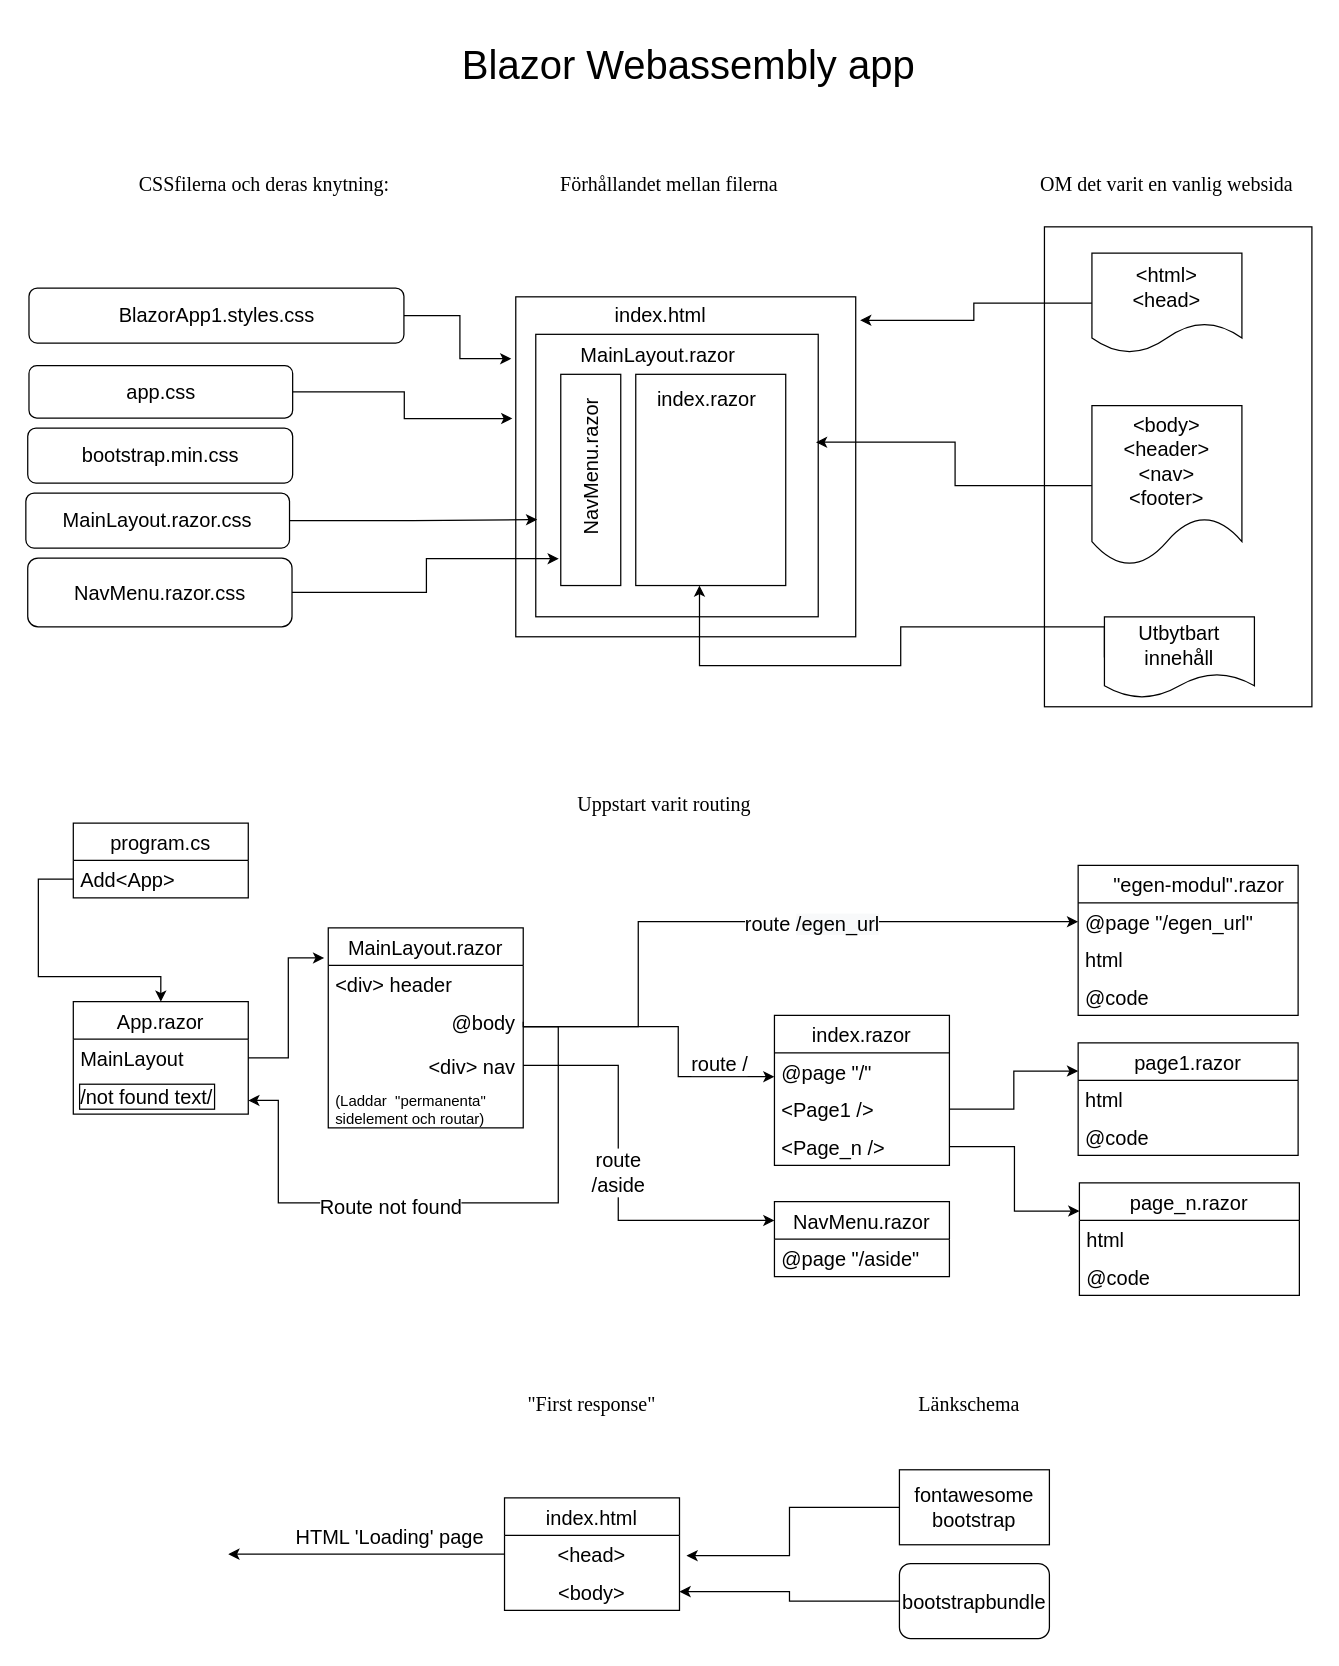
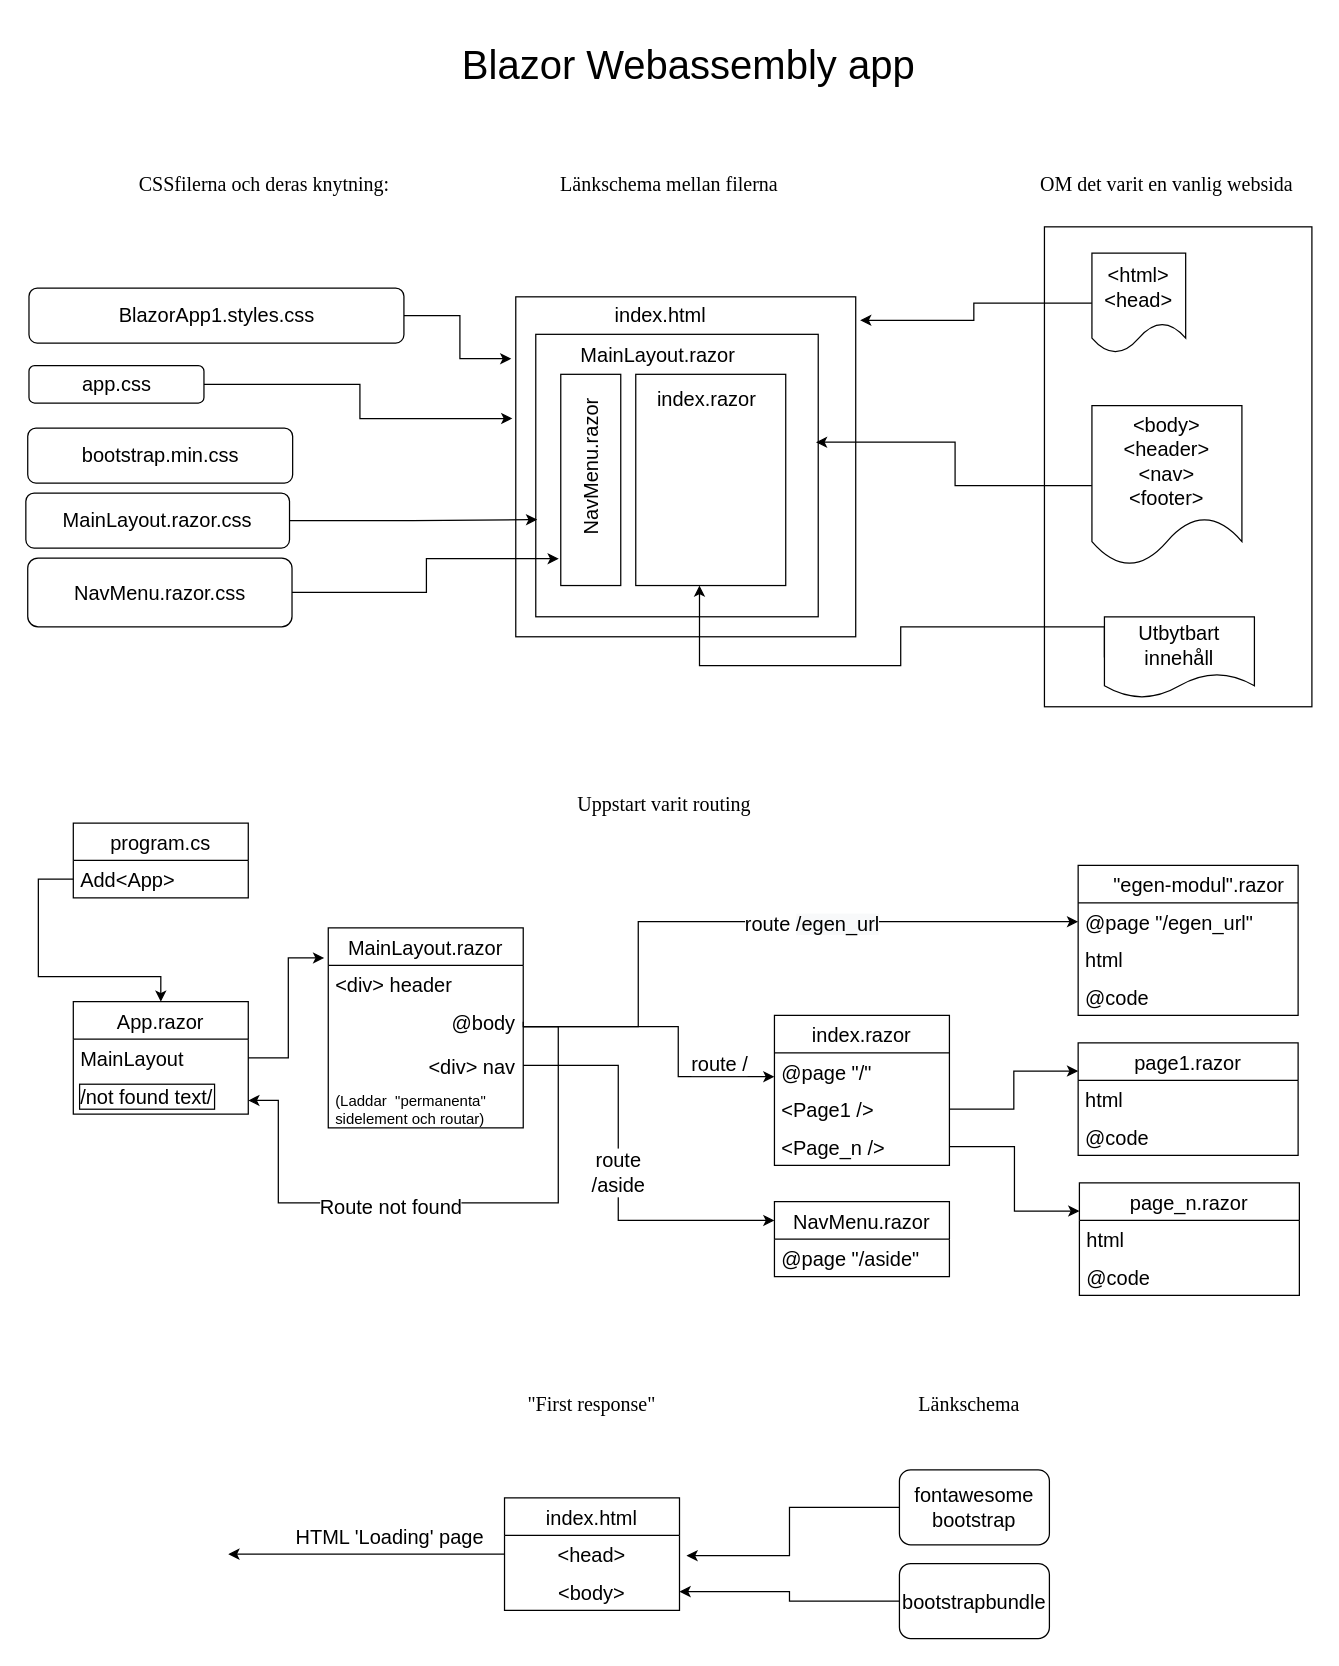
(669, 184) -> (669, 184)
(1167, 303) -> (1139, 303)
(161, 392) -> (116, 384)
(974, 1508) -> (974, 1508)
